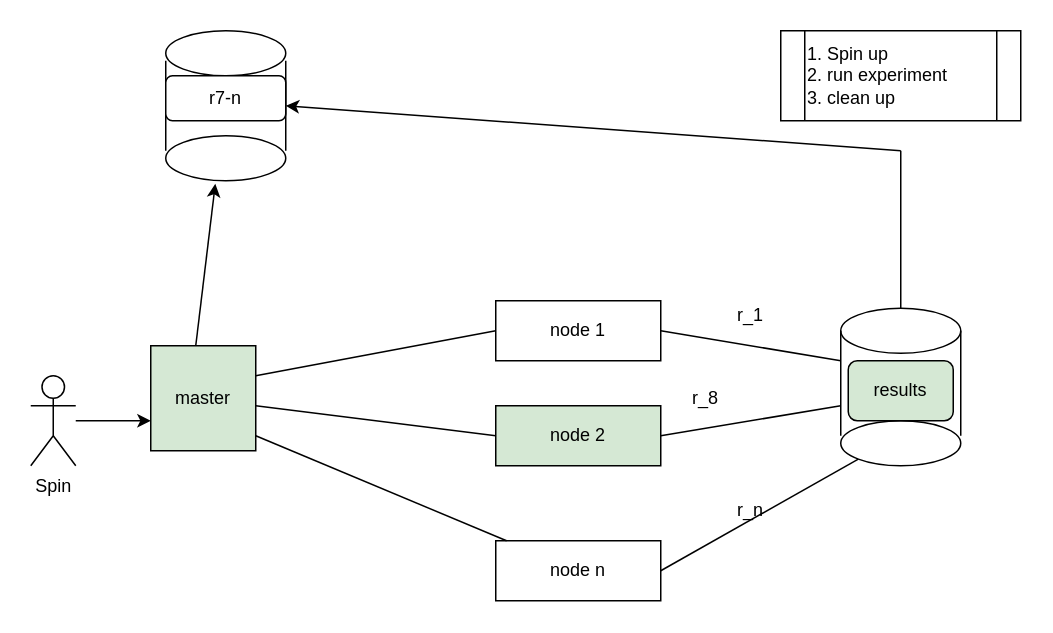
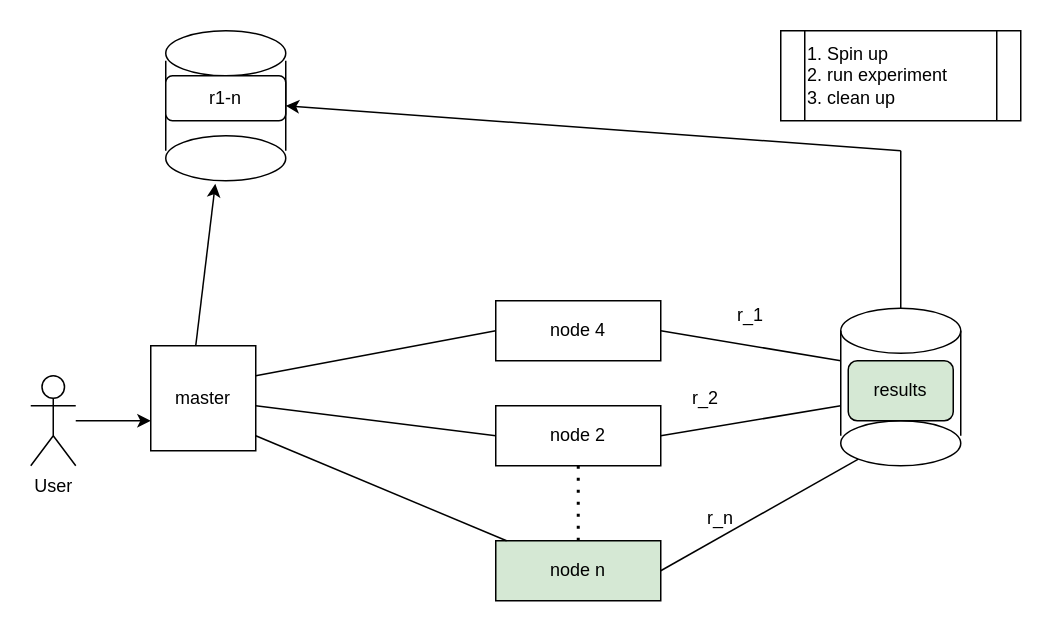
(226, 98) -> (226, 98)
(578, 331) -> (578, 331)
(203, 398) -> (203, 398)
(706, 398) -> (706, 398)
(578, 436) -> (578, 436)
(54, 487) -> (54, 487)
none -> (578, 504)
(751, 511) -> (721, 518)
(578, 571) -> (578, 571)
